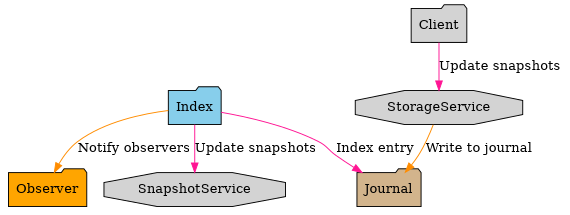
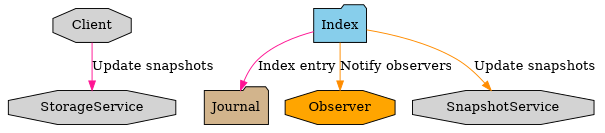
(439, 25) -> (92, 25)
(195, 144) -> (431, 47)
(424, 146) -> none
(48, 190) -> (340, 108)
